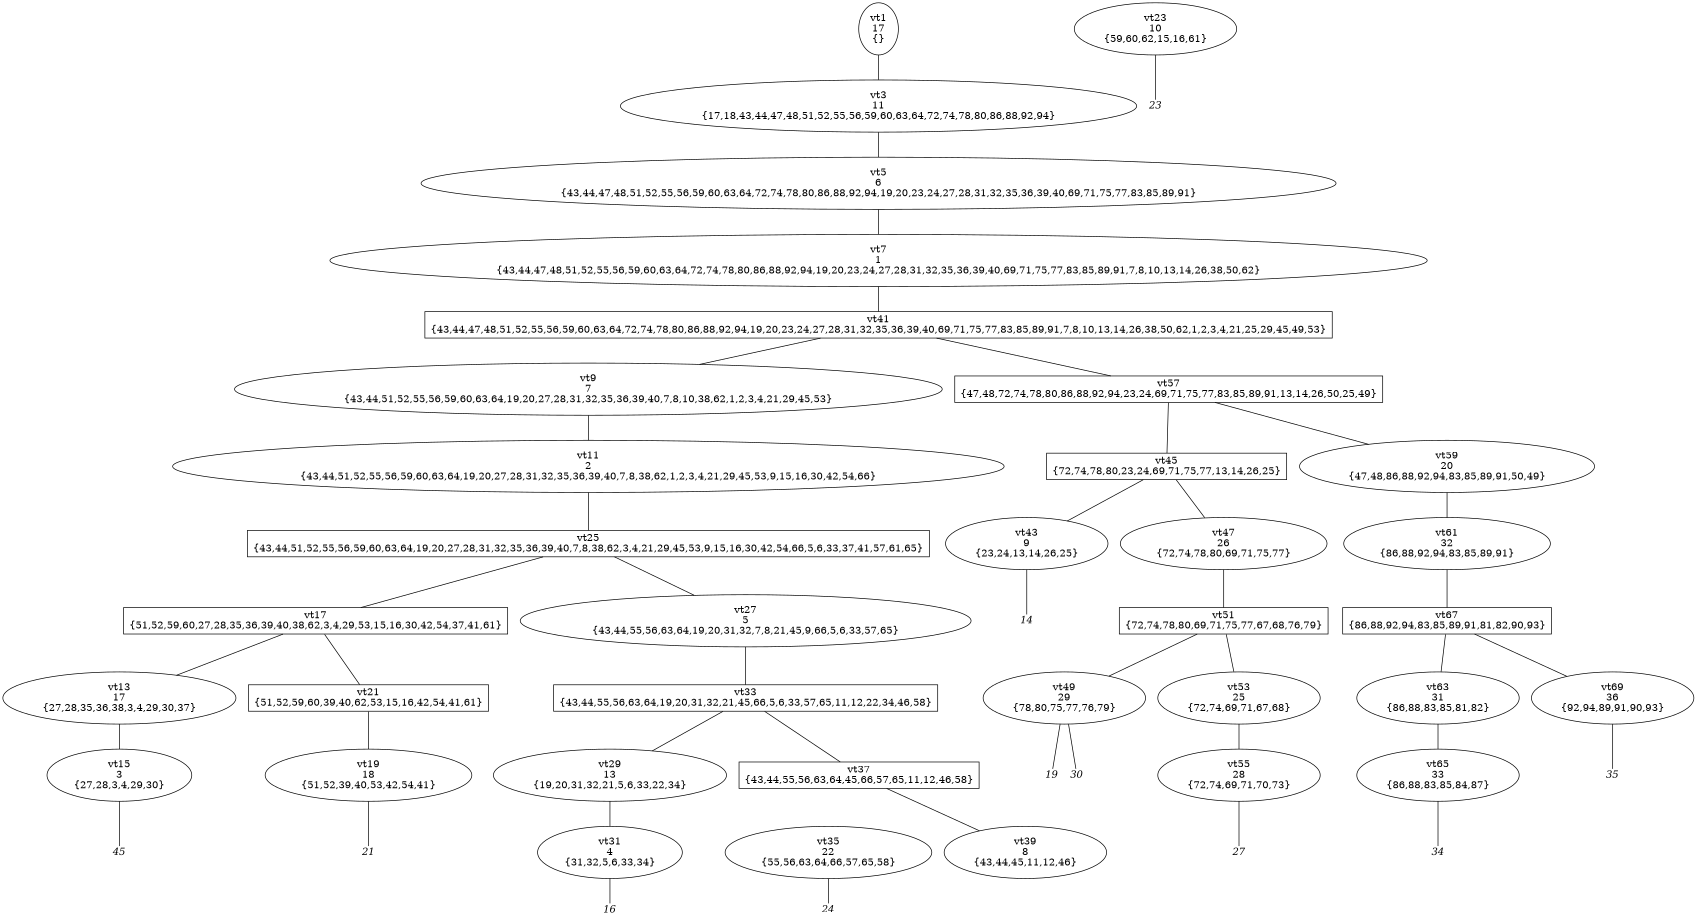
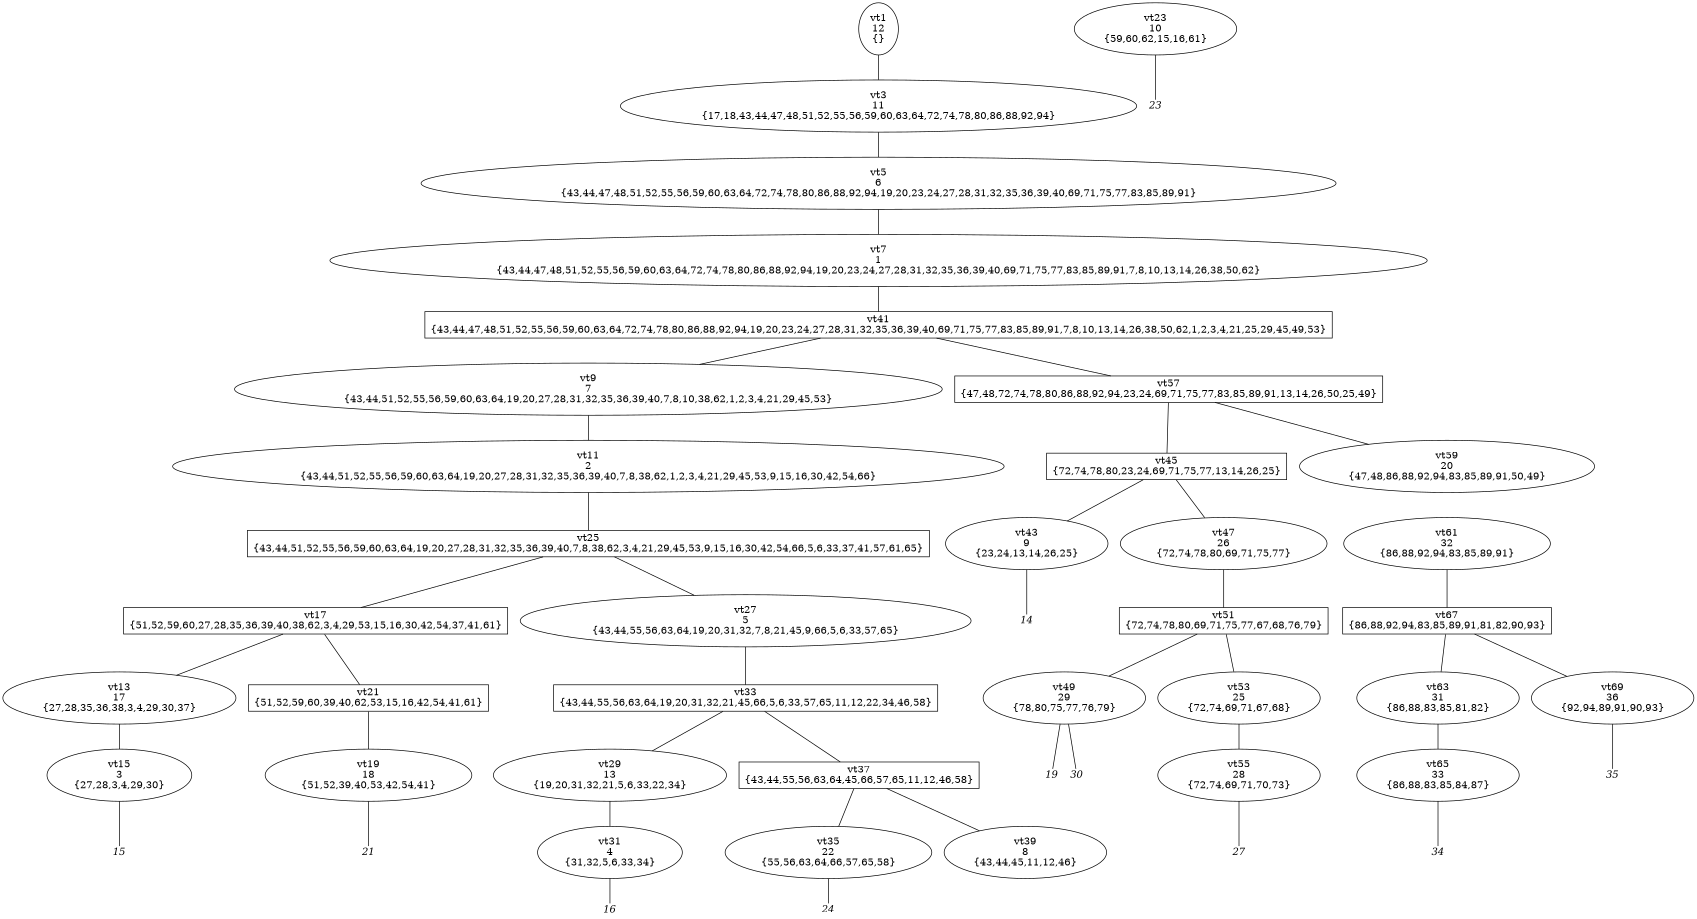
(879, 29) -> (879, 29)
(1447, 505) -> none
none -> (846, 807)
(119, 852) -> (119, 852)
